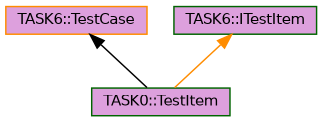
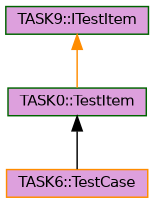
(245, 20) -> (77, 20)
(124, 66) -> (77, 150)
